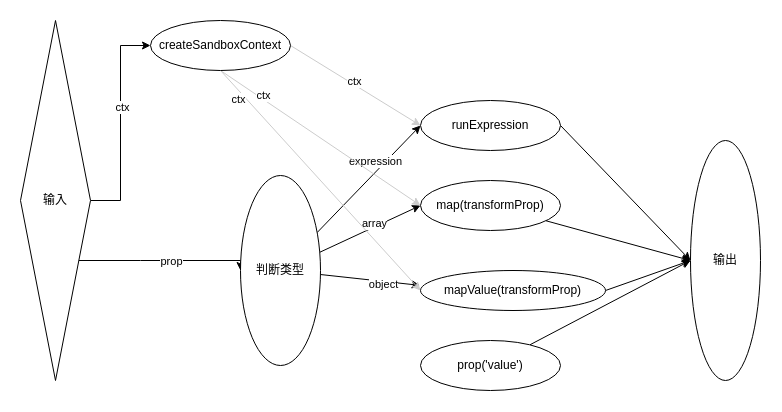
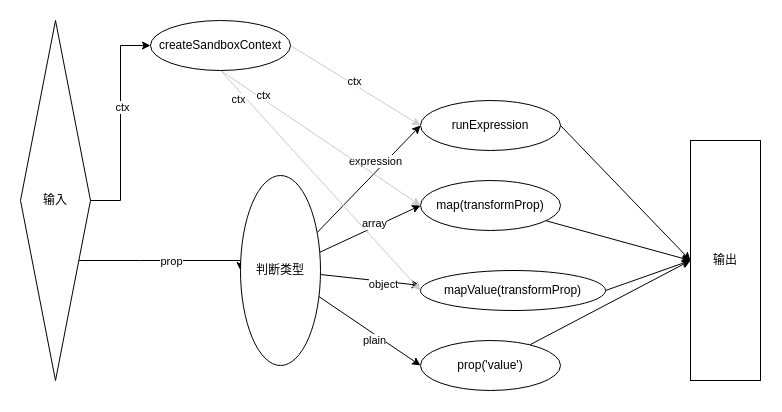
(726, 261) -> (726, 261)
none -> (367, 329)
